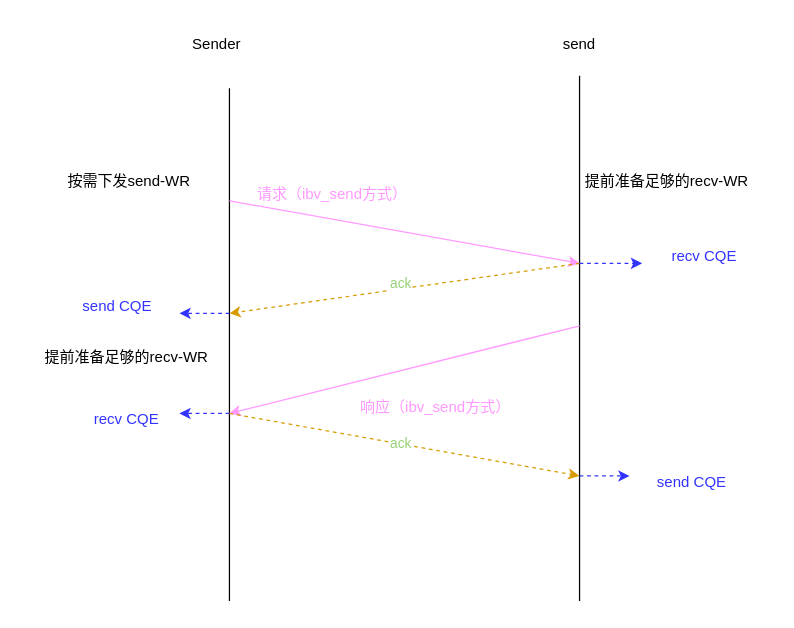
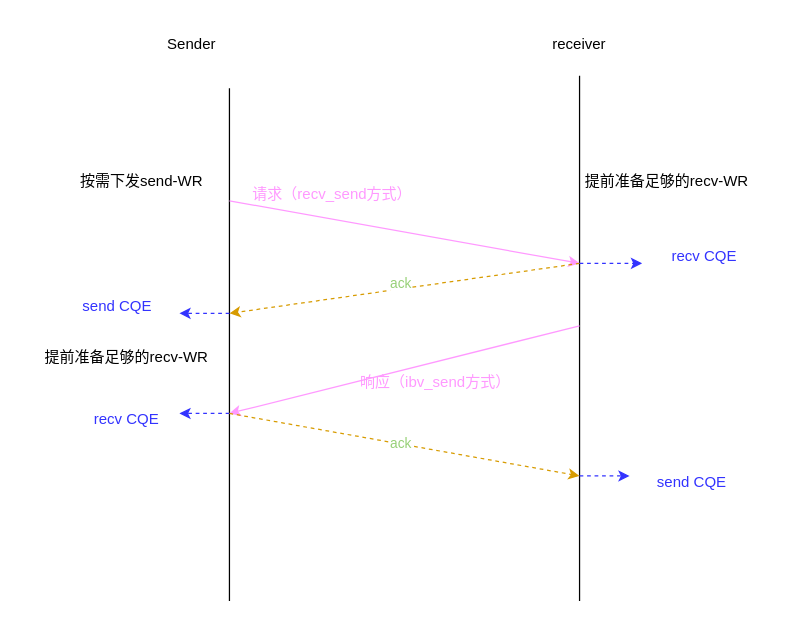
(217, 44) -> (192, 44)
(579, 44) -> (579, 44)
(129, 182) -> (142, 182)
(333, 194) -> (333, 194)
(436, 407) -> (436, 382)
